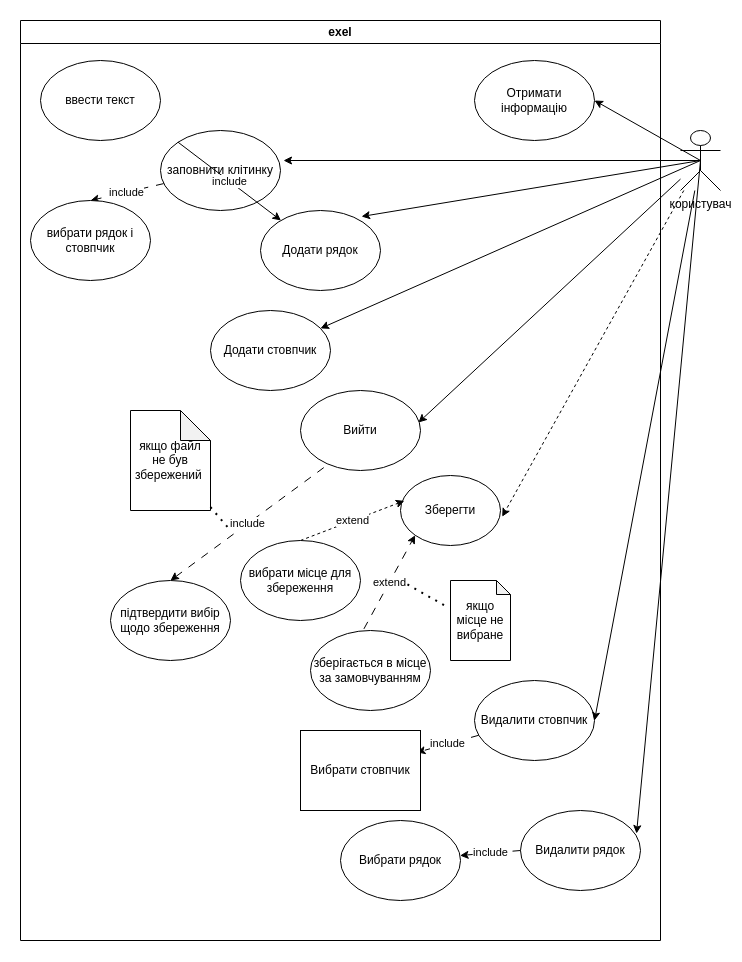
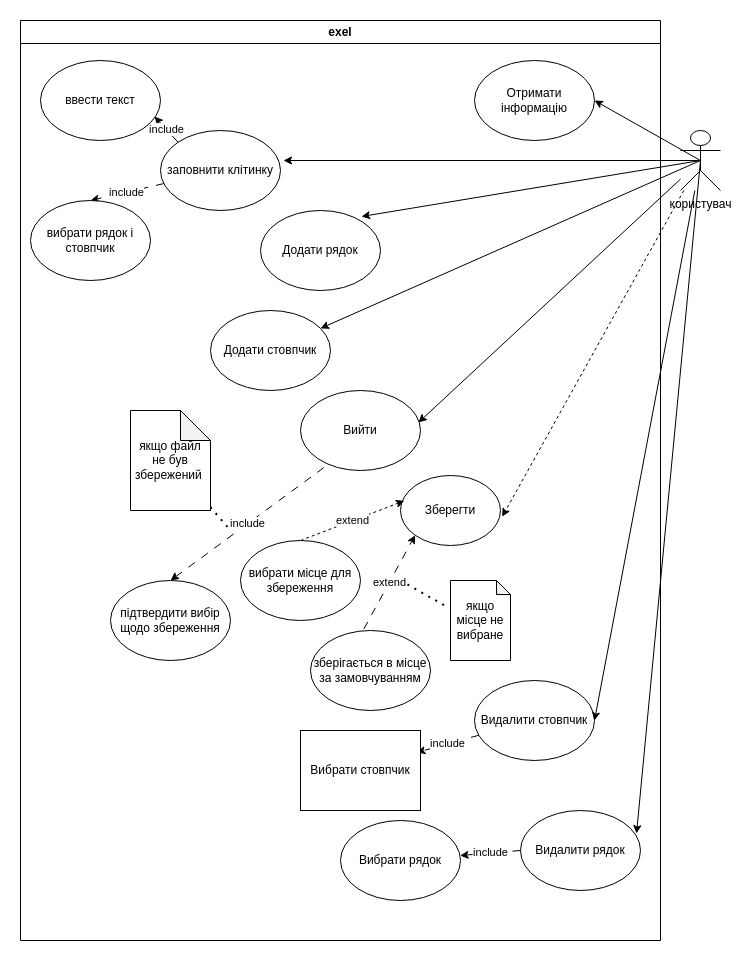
(227, 179) -> (168, 132)
